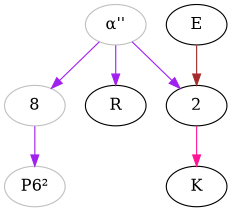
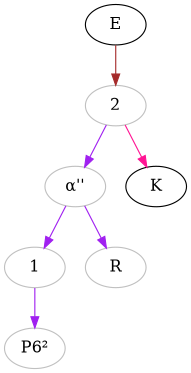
(152, 61) -> (98, 141)
(35, 106) -> (35, 267)
(116, 106) -> (116, 267)
(197, 106) -> (116, 106)
